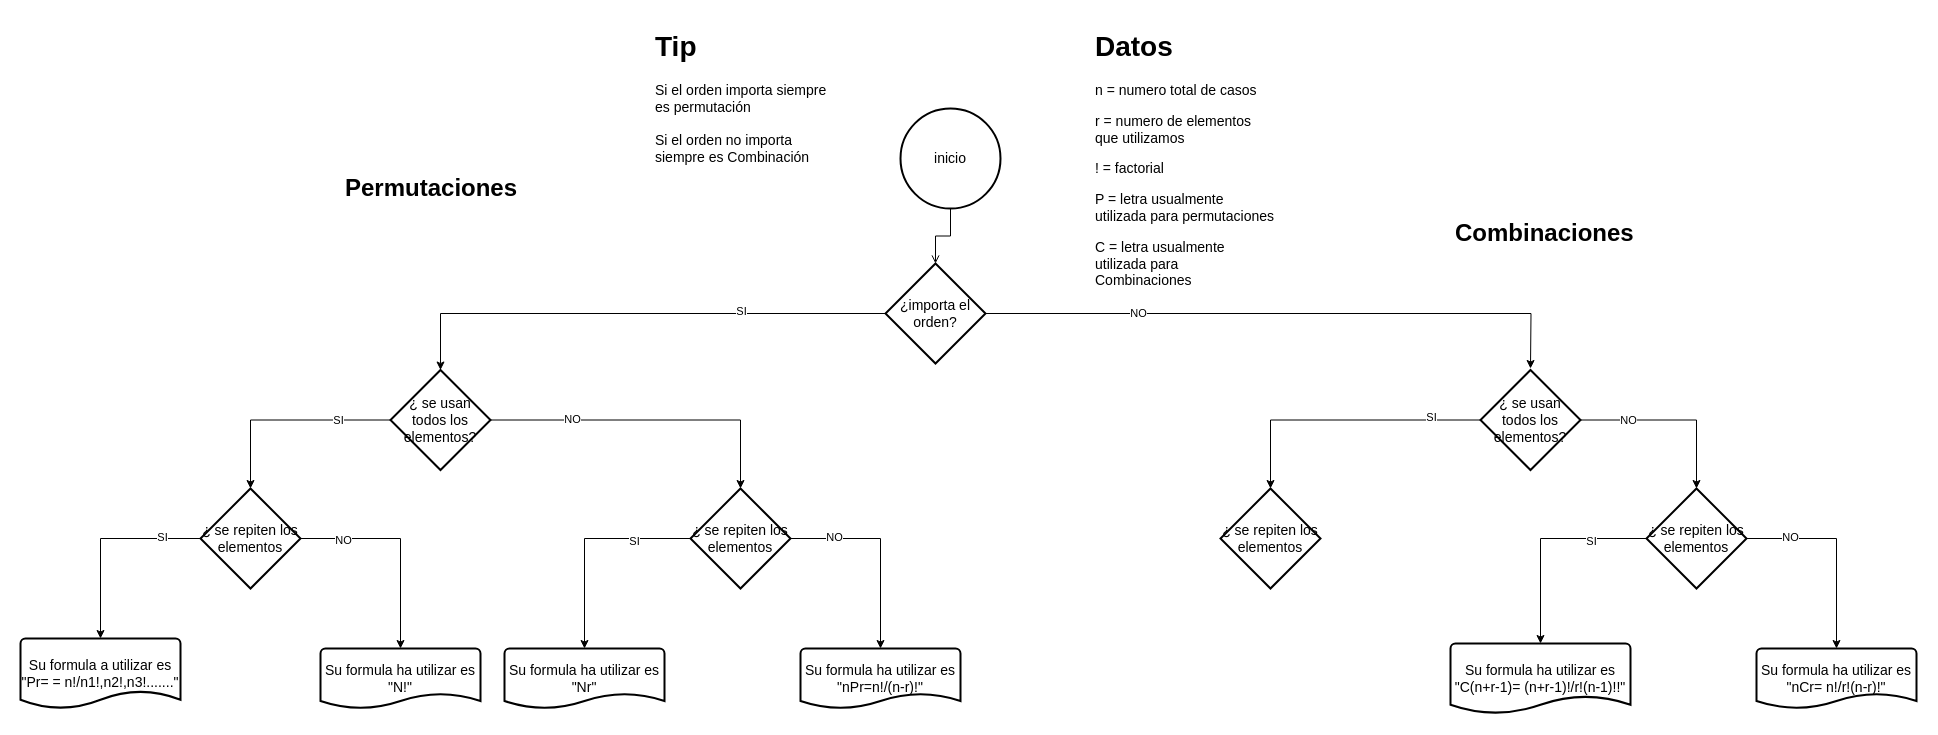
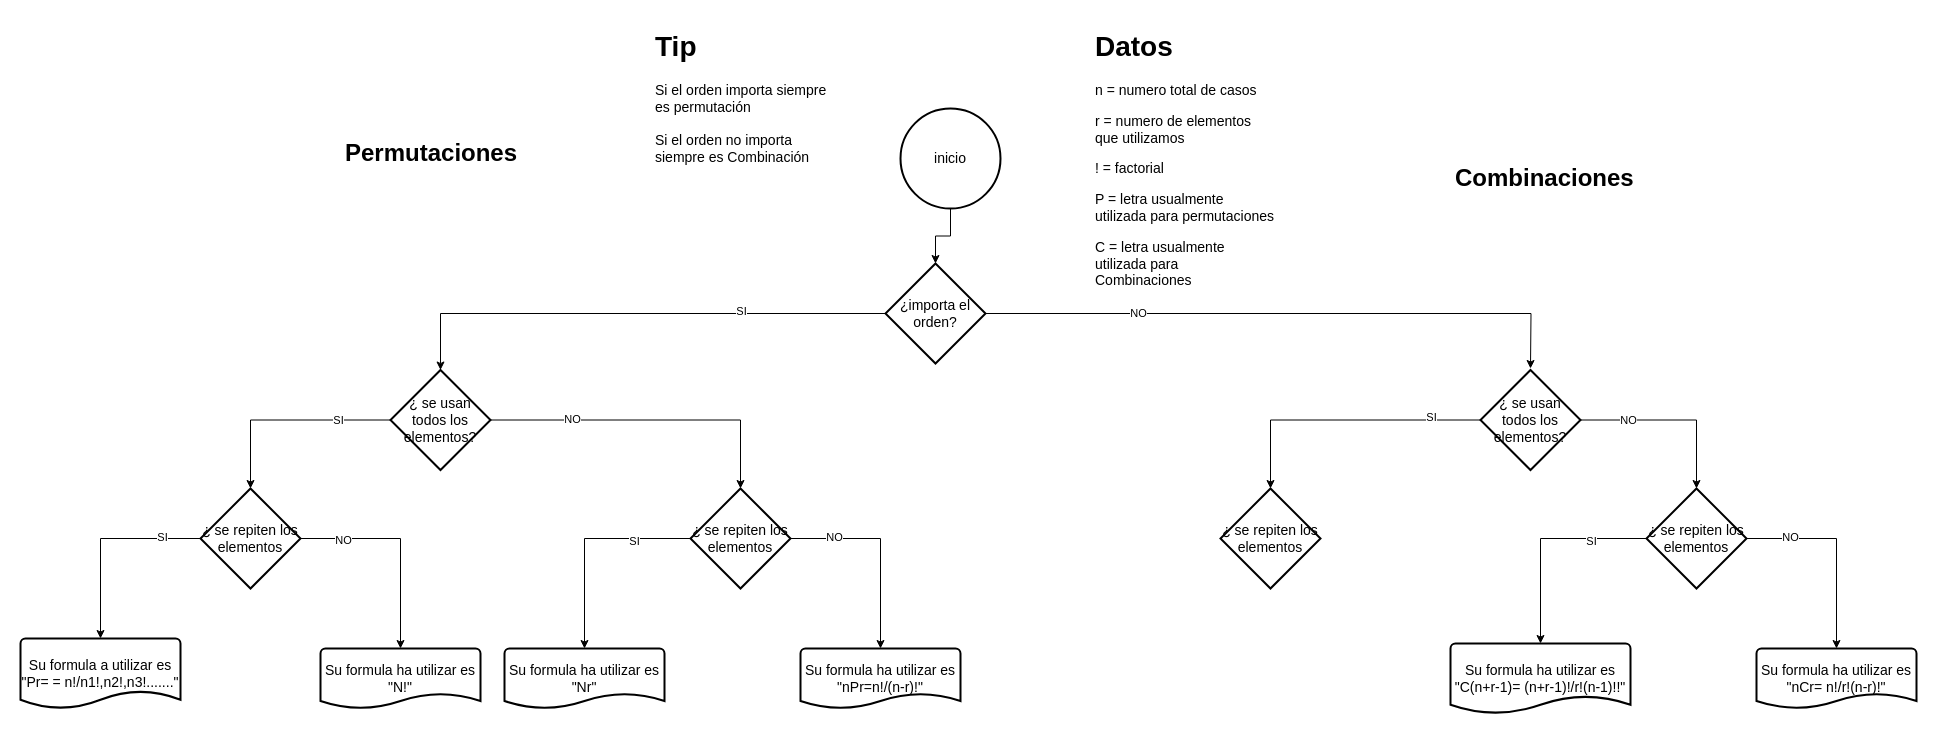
(436, 194) -> (436, 159)
(1546, 234) -> (1546, 179)
(936, 256) -> (936, 255)
